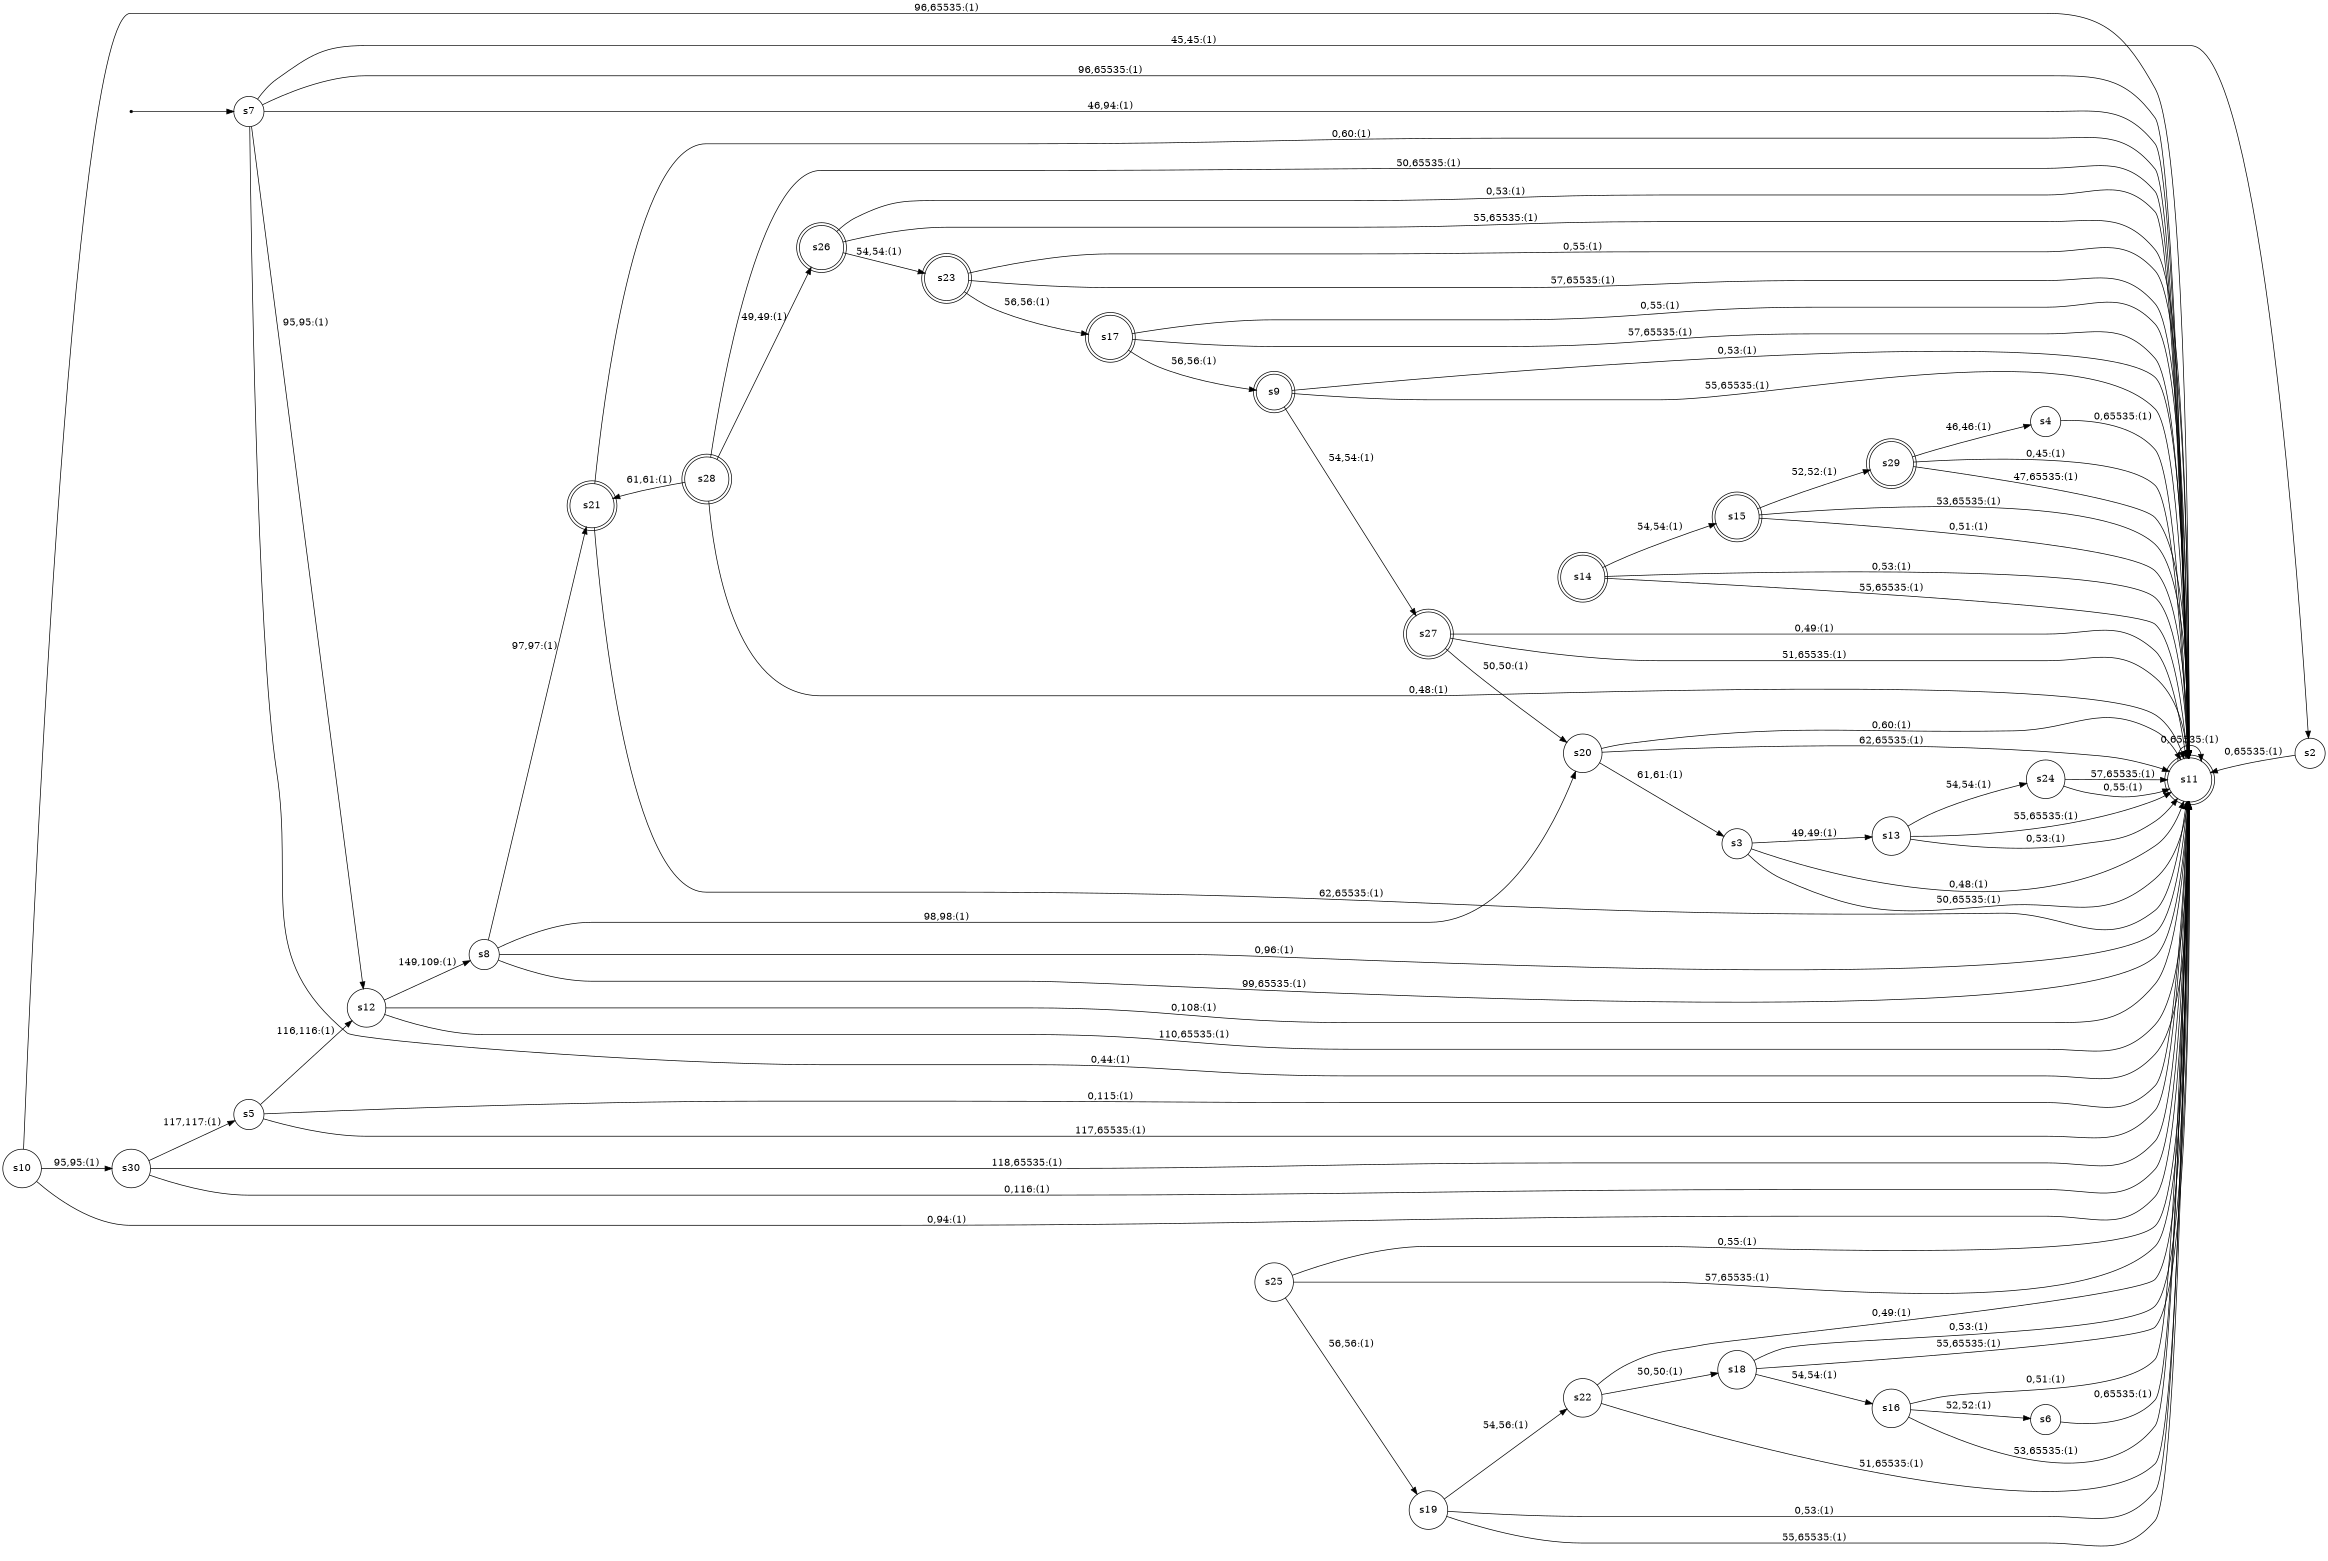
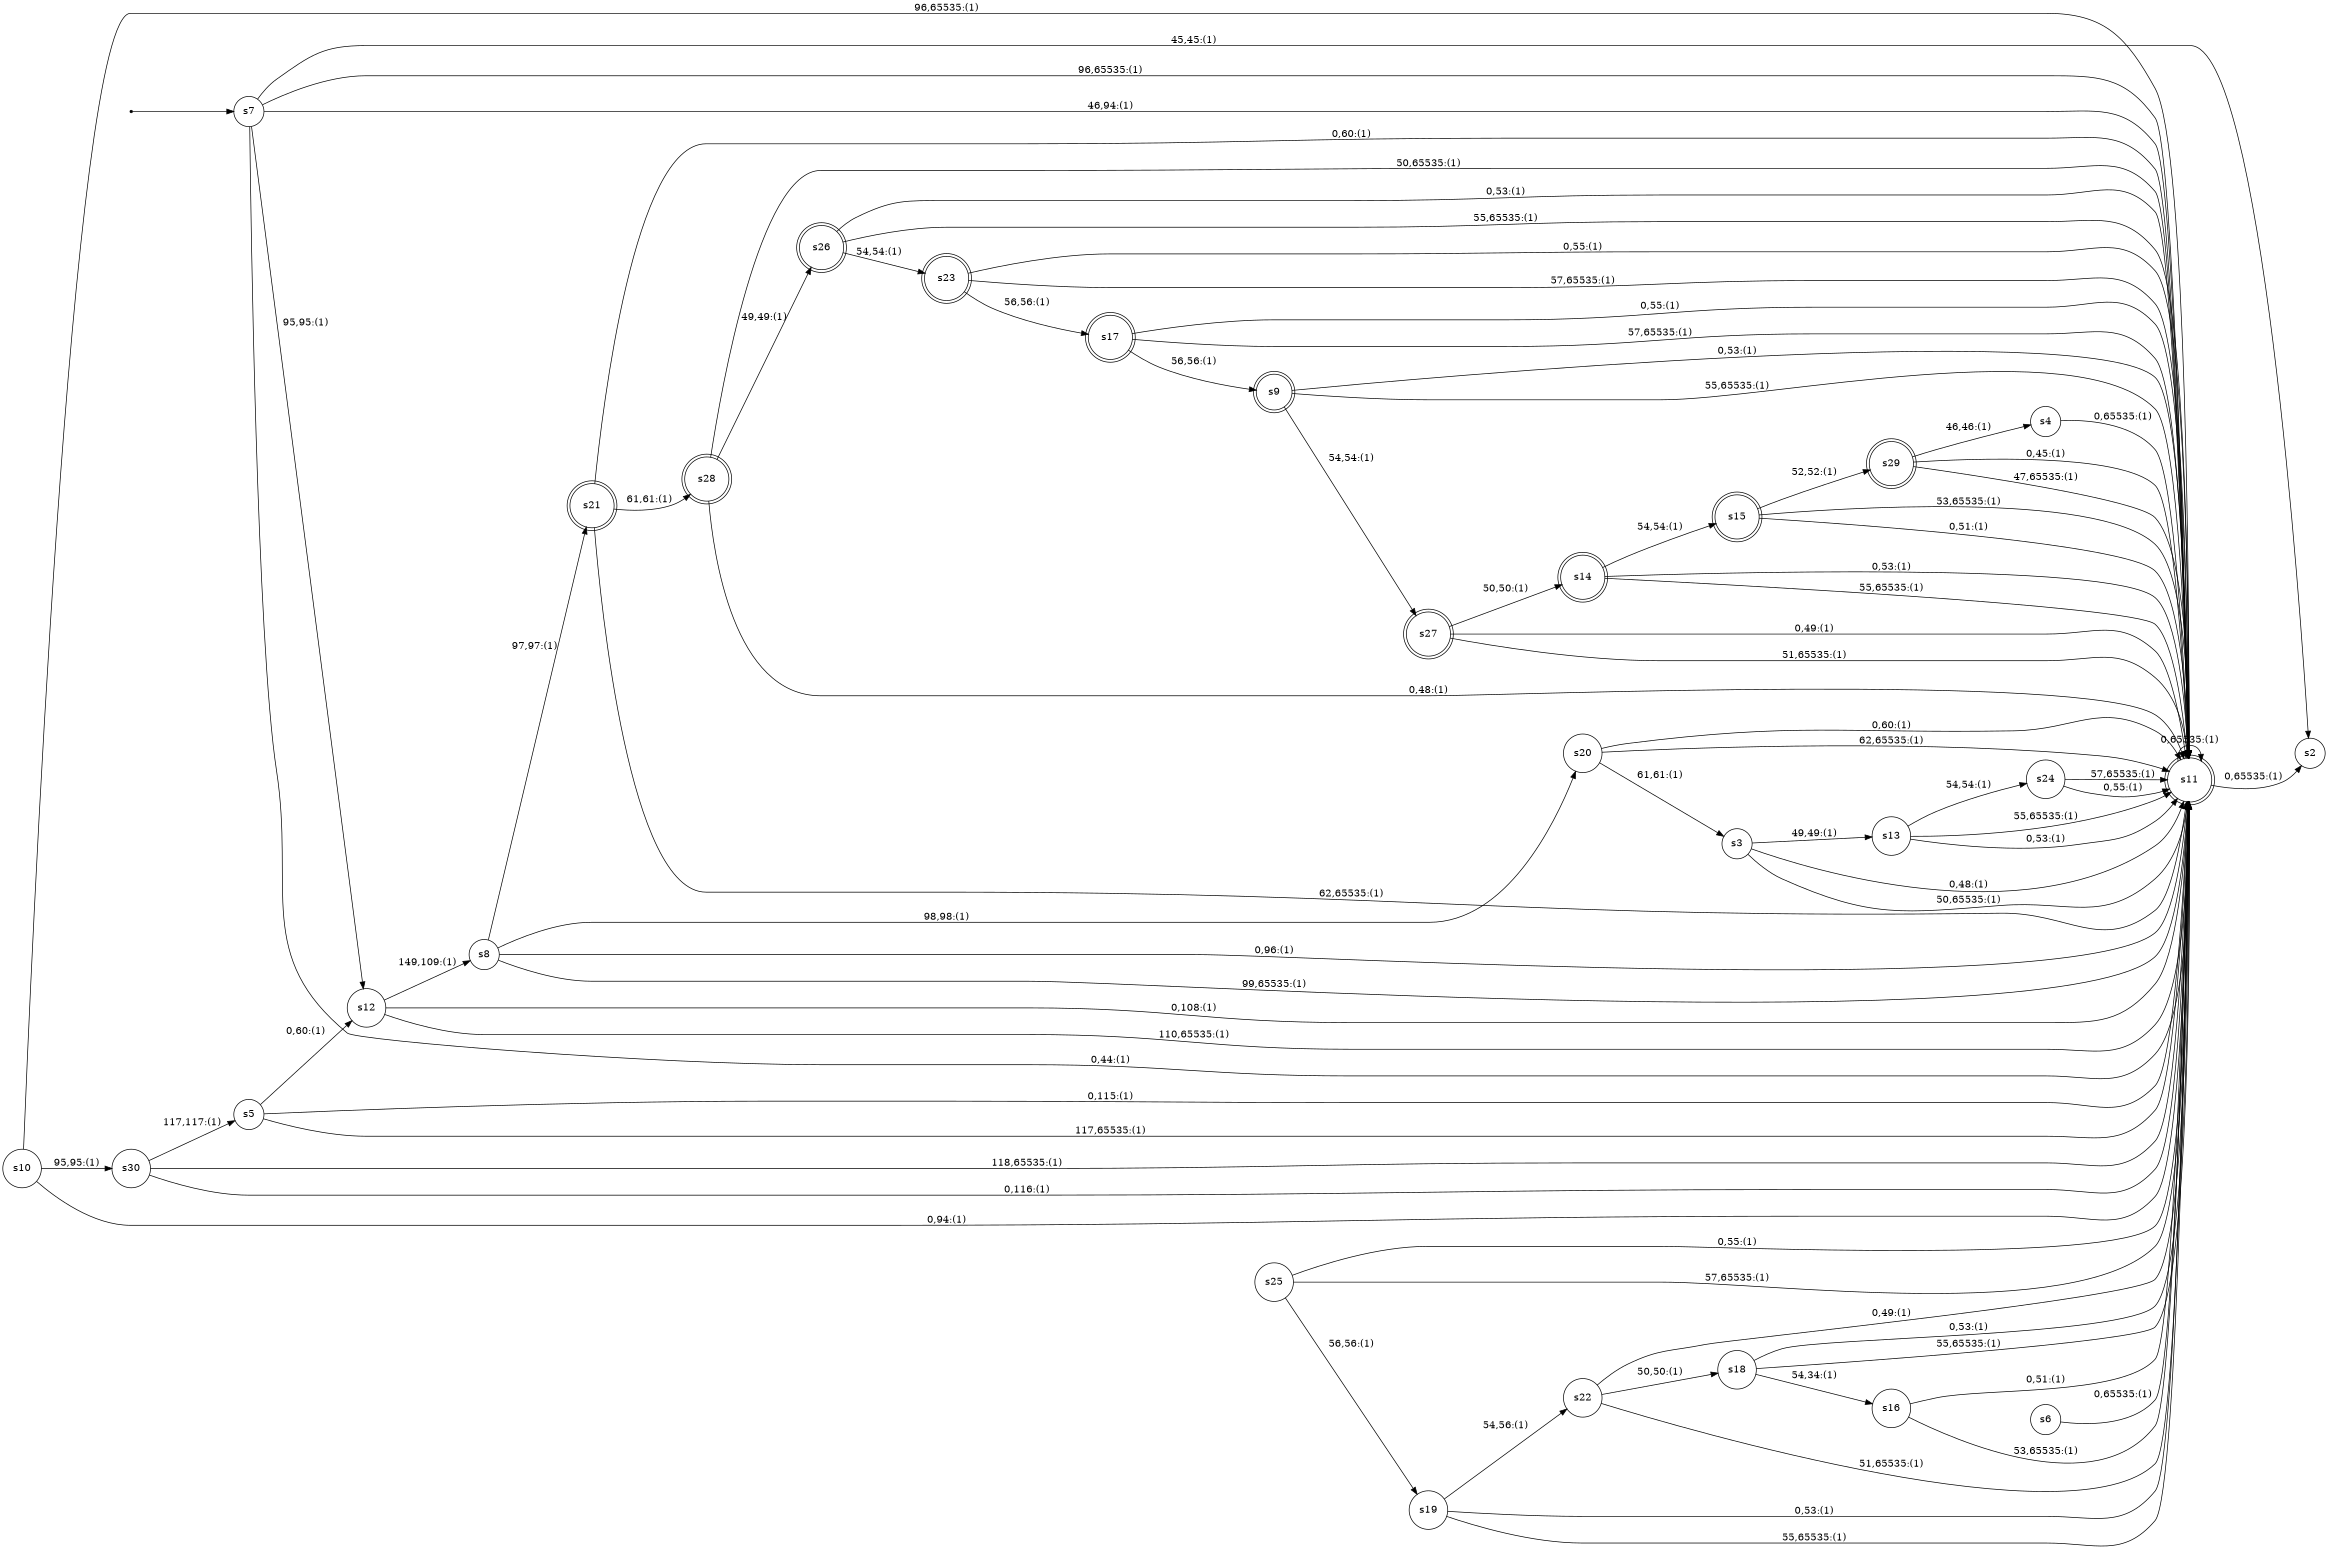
(652, 489) -> (650, 510)
(1496, 690) -> (1502, 607)
(2256, 762) -> (2256, 788)
(306, 1031) -> (306, 1031)
(1814, 1376) -> (1814, 1376)
(1967, 1414) -> none
